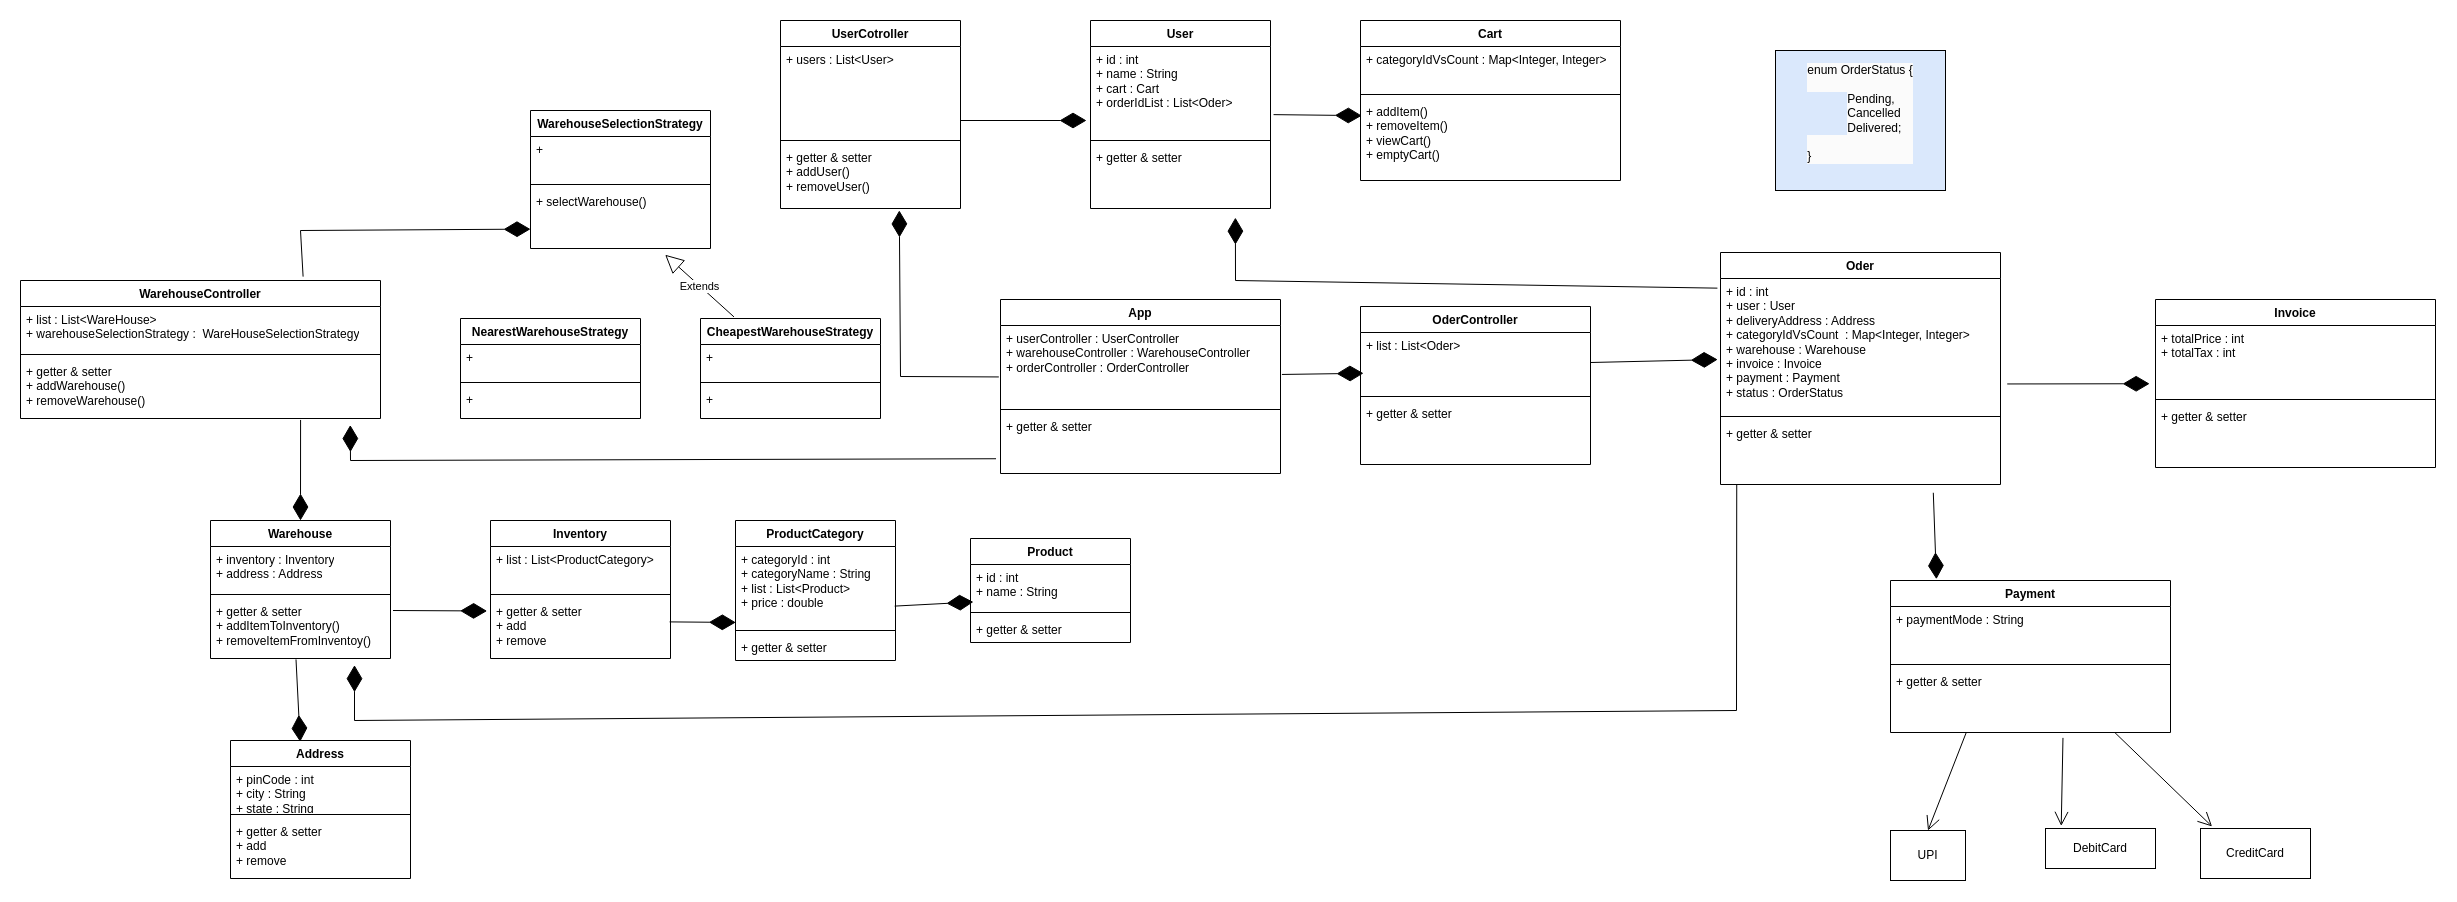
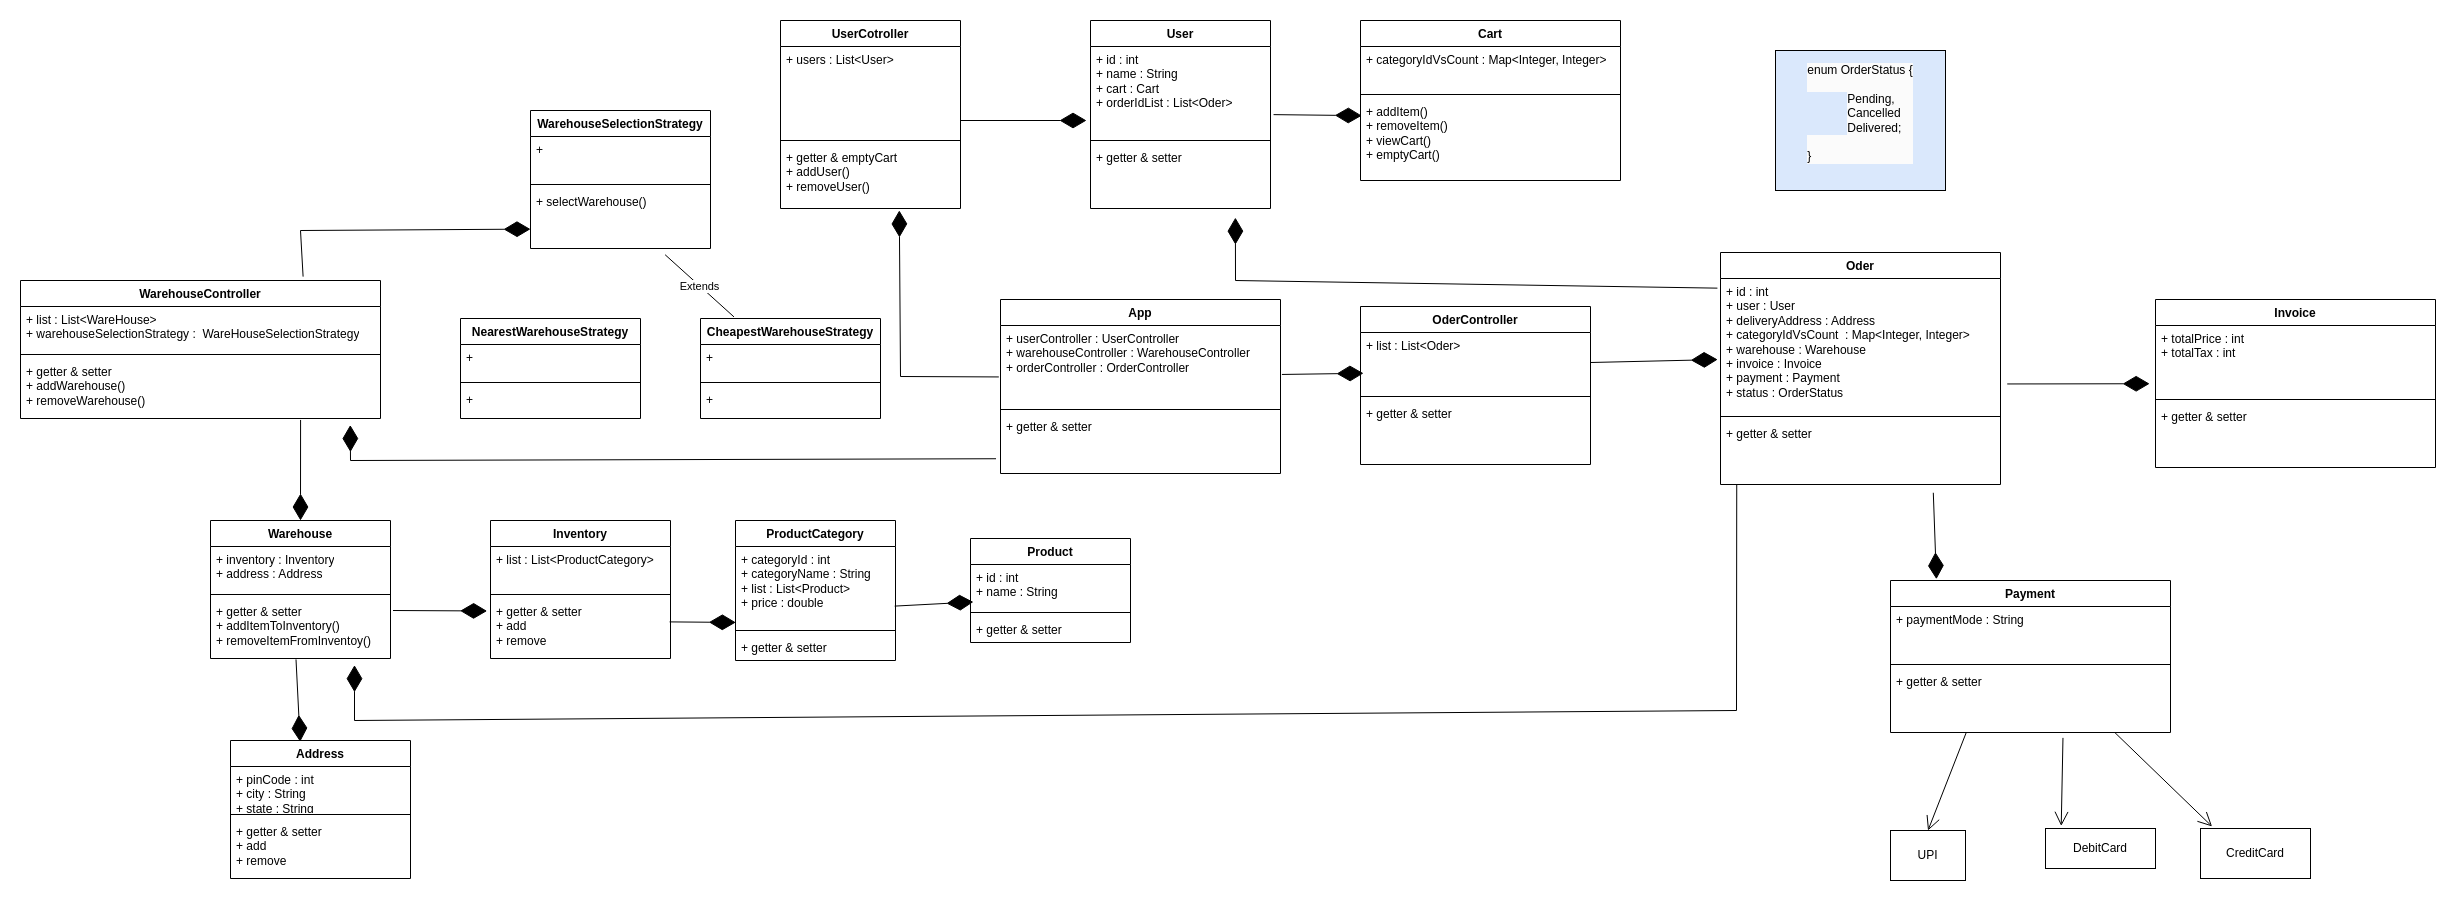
(839, 173) -> (849, 173)
(679, 268) -> (673, 261)
